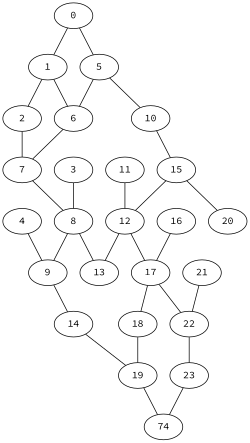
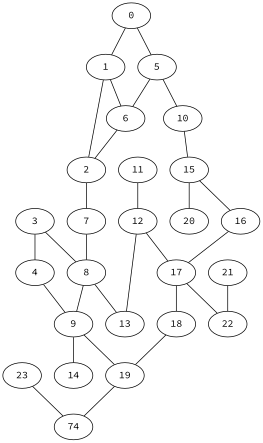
(48, 144) -> (106, 144)
(151, 196) -> (215, 196)
none -> (35, 247)
(106, 350) -> (99, 350)
(189, 350) -> none
